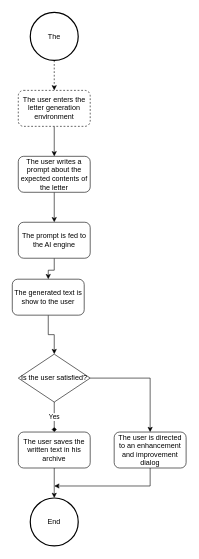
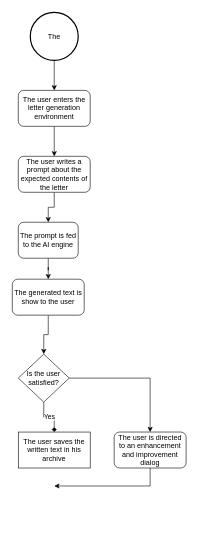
(54, 73) -> (54, 73)
(54, 108) -> (54, 108)
(54, 240) -> (48, 240)
(54, 378) -> (44, 378)
(54, 450) -> (54, 450)
(54, 492) -> none
(54, 522) -> none
